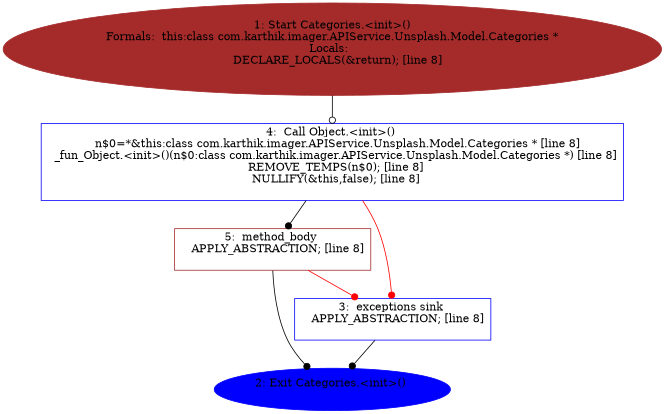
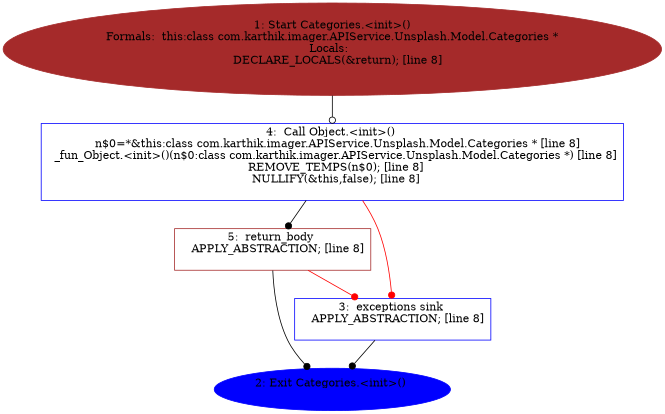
(273, 249) -> (273, 249)
